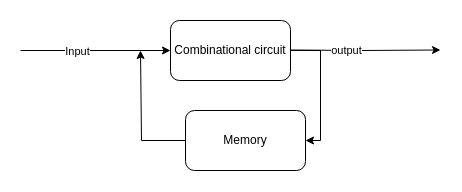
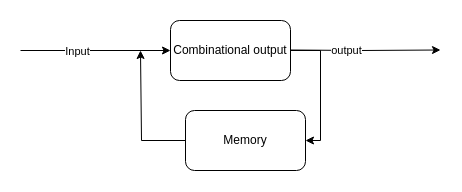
(231, 51) -> (231, 51)
